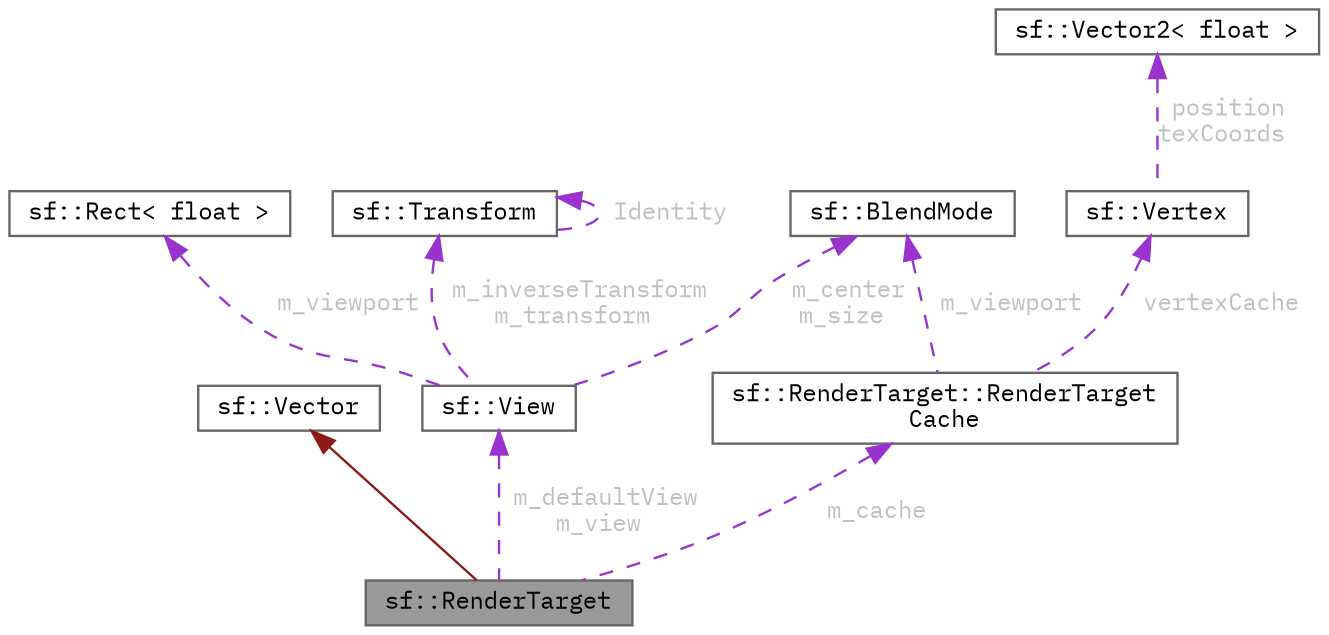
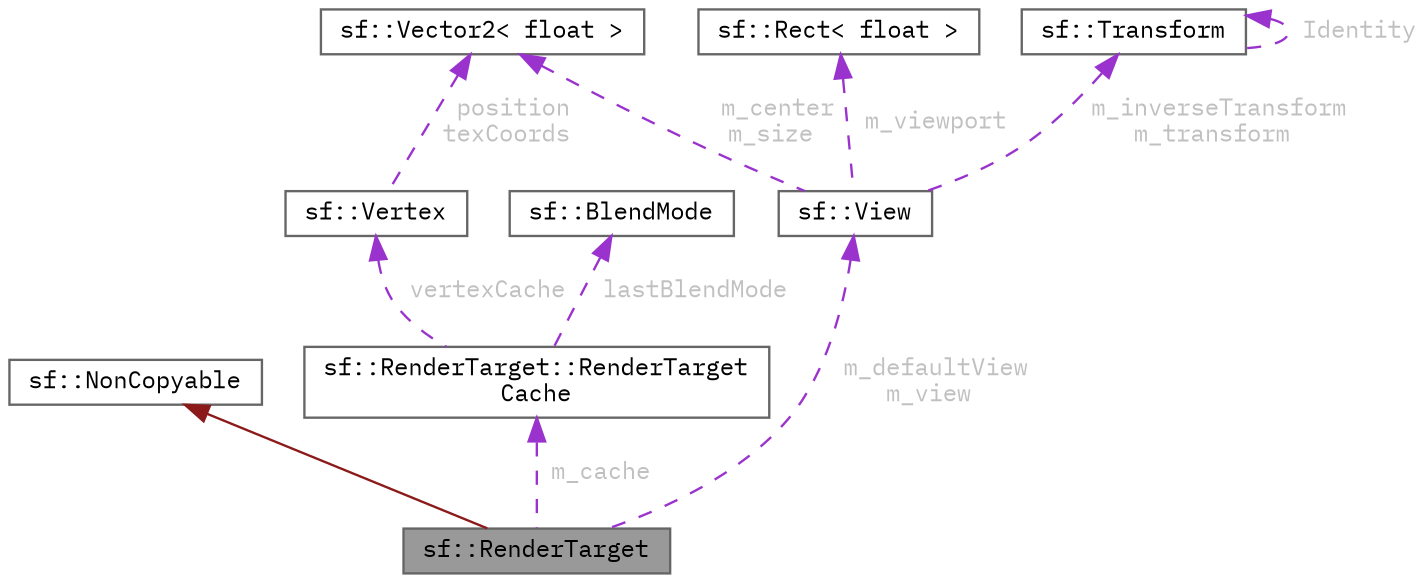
(1005, 304) -> (689, 291)
(711, 329) -> (671, 132)
(289, 408) -> (136, 382)
